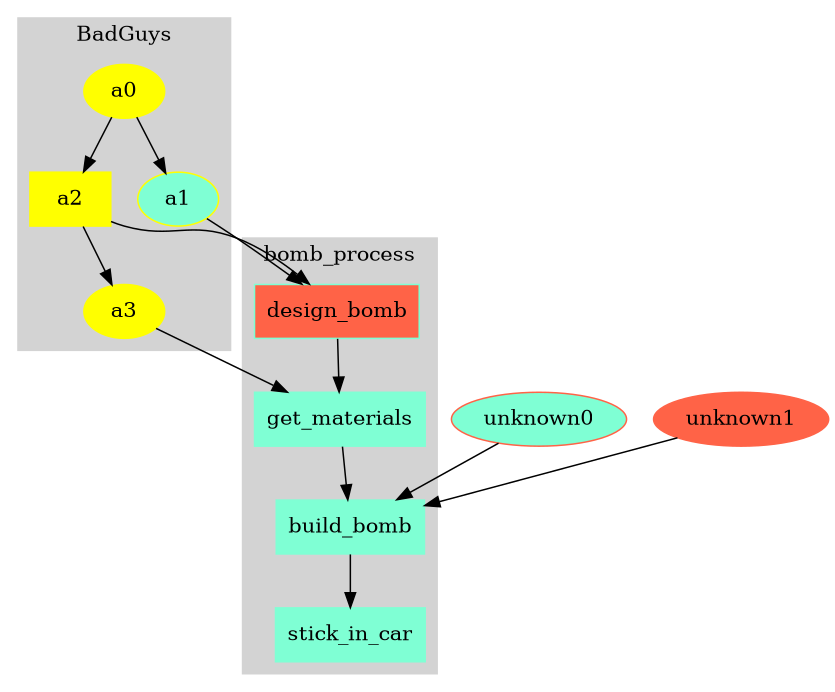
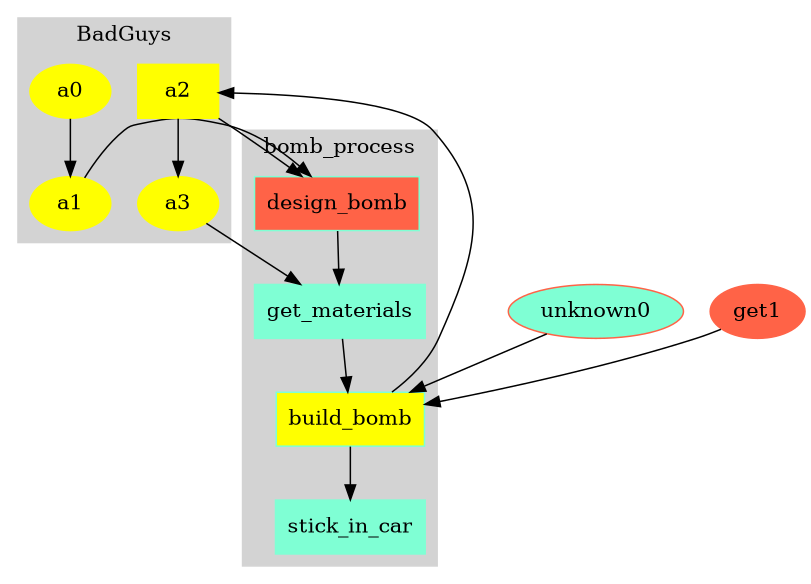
(101, 138) -> (459, 168)
(178, 199) -> (70, 204)
(741, 419) -> (758, 311)
(350, 527) -> (350, 419)
